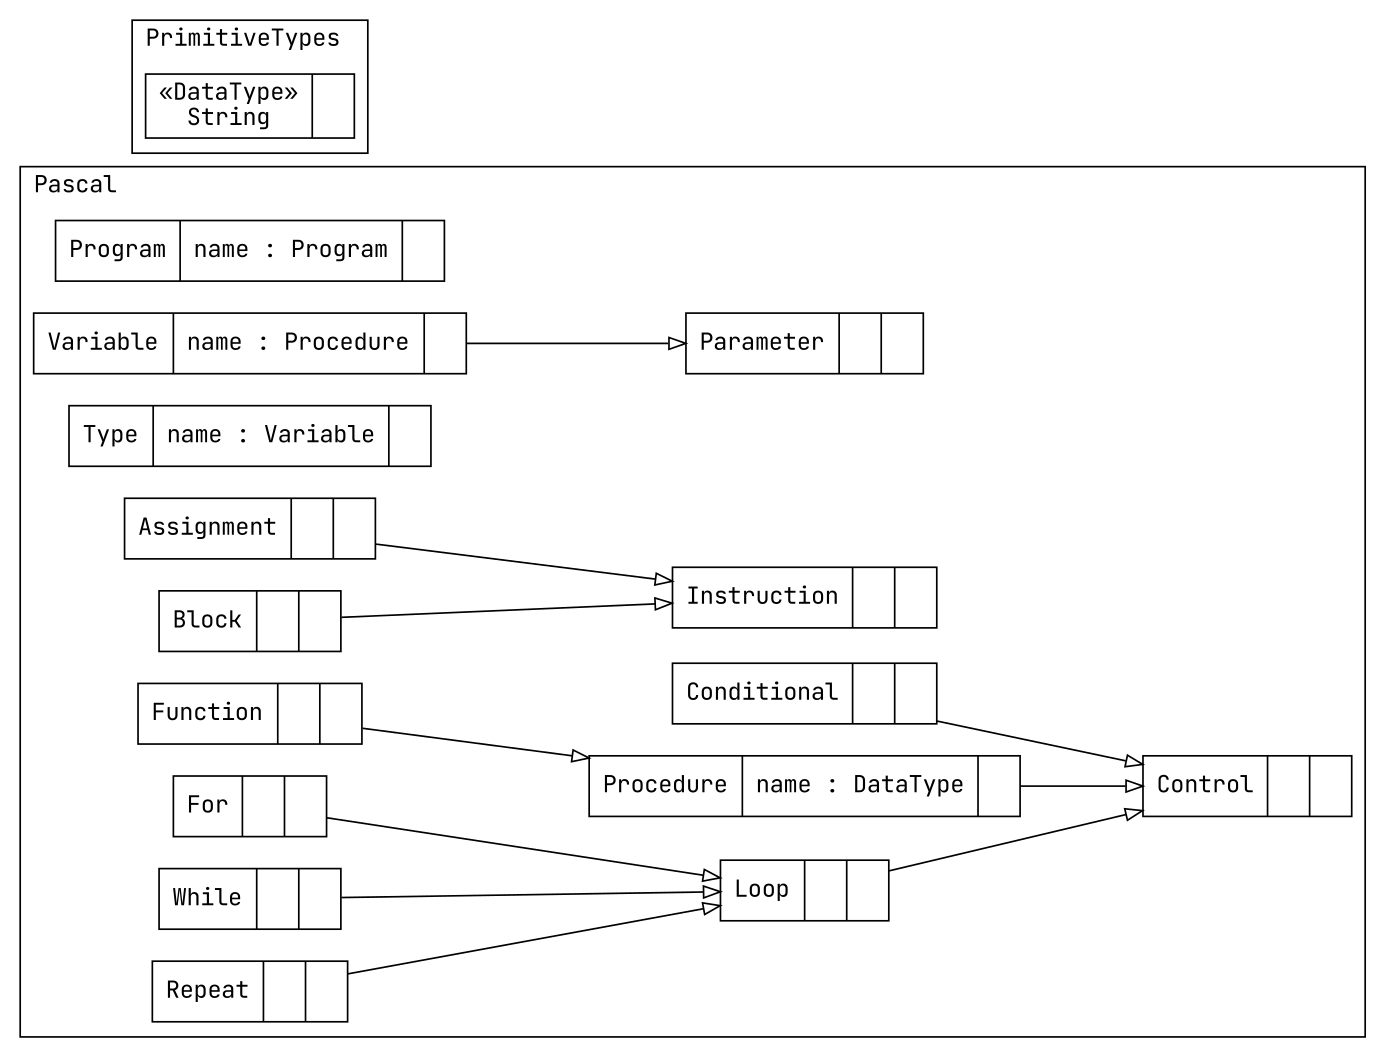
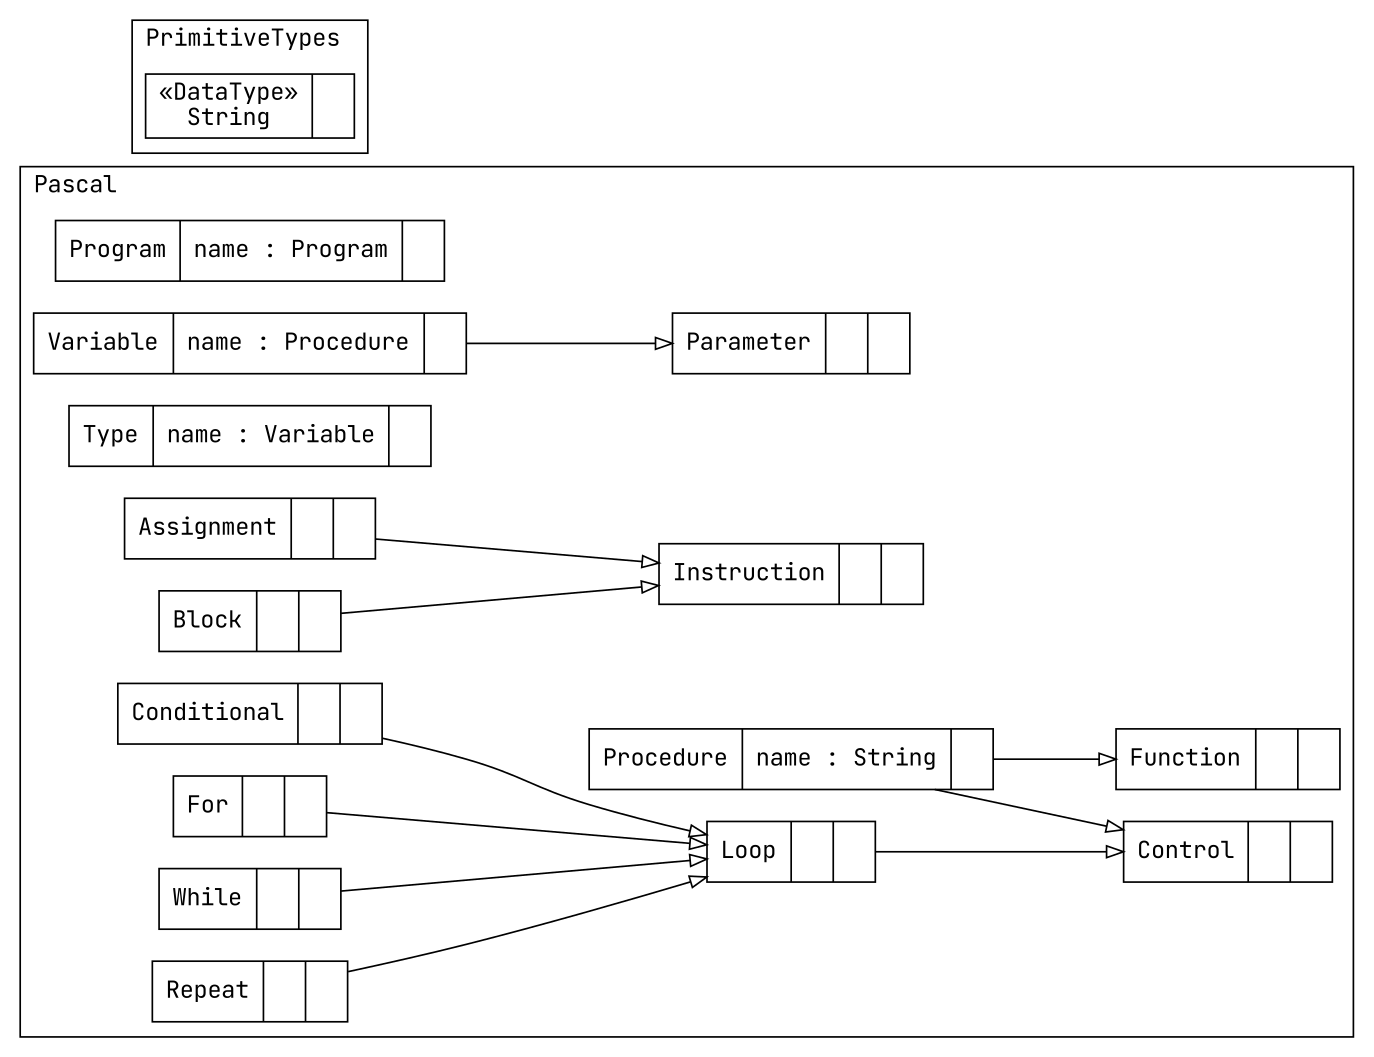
(1031, 741) -> (536, 785)
(467, 742) -> (1046, 759)
(860, 785) -> (847, 758)
